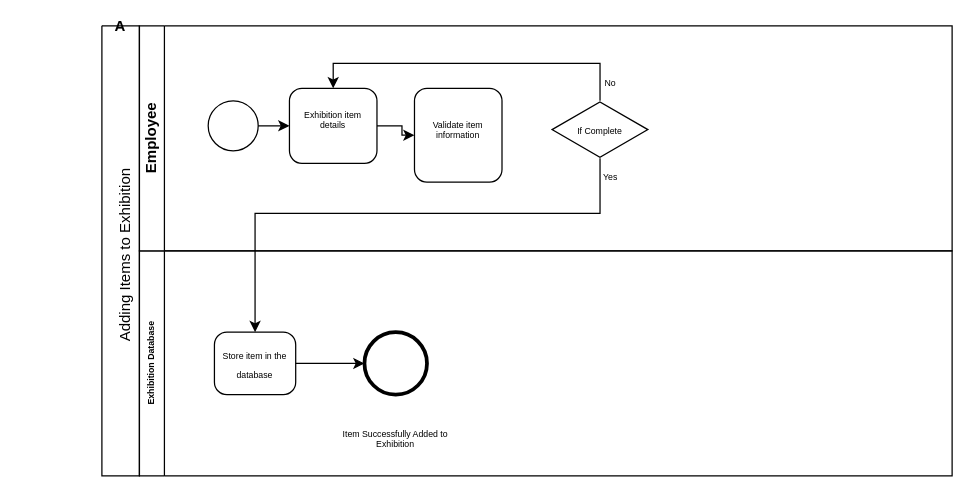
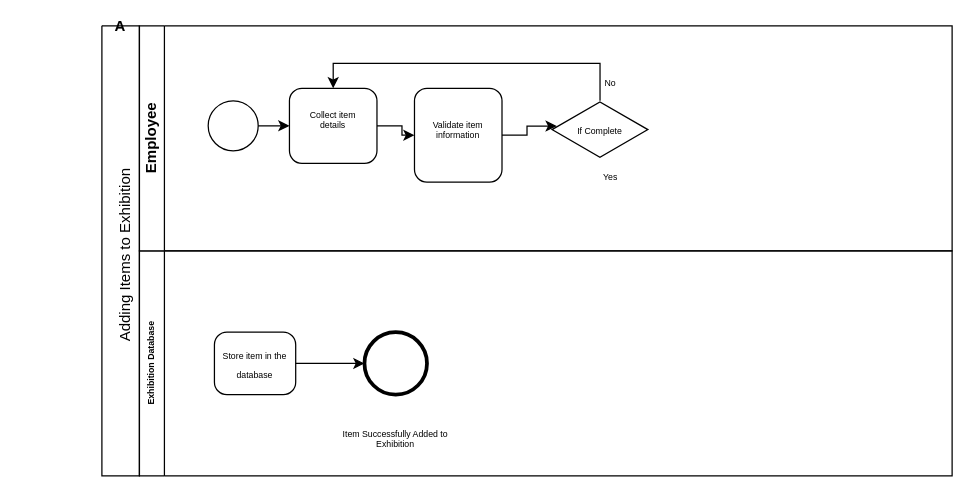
(333, 126) -> (333, 126)
none -> (527, 133)
(400, 213) -> none
